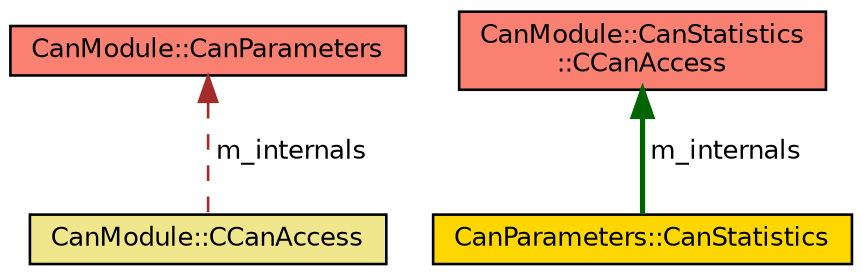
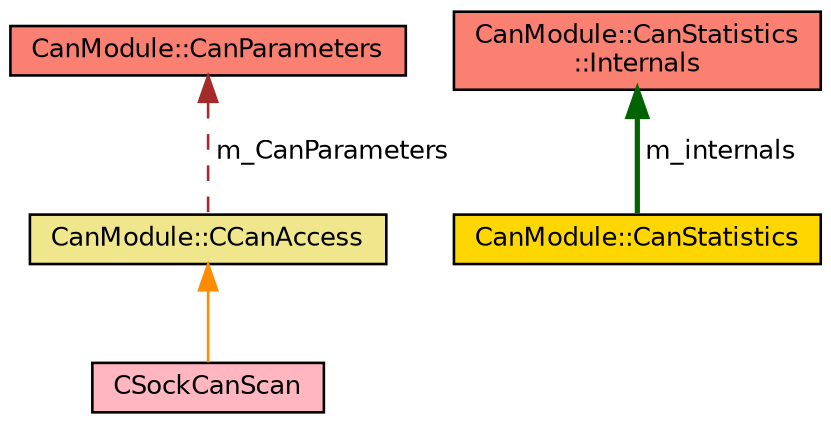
(643, 51) -> (637, 51)
(287, 152) -> (329, 152)
(643, 239) -> (637, 239)
none -> (208, 388)
